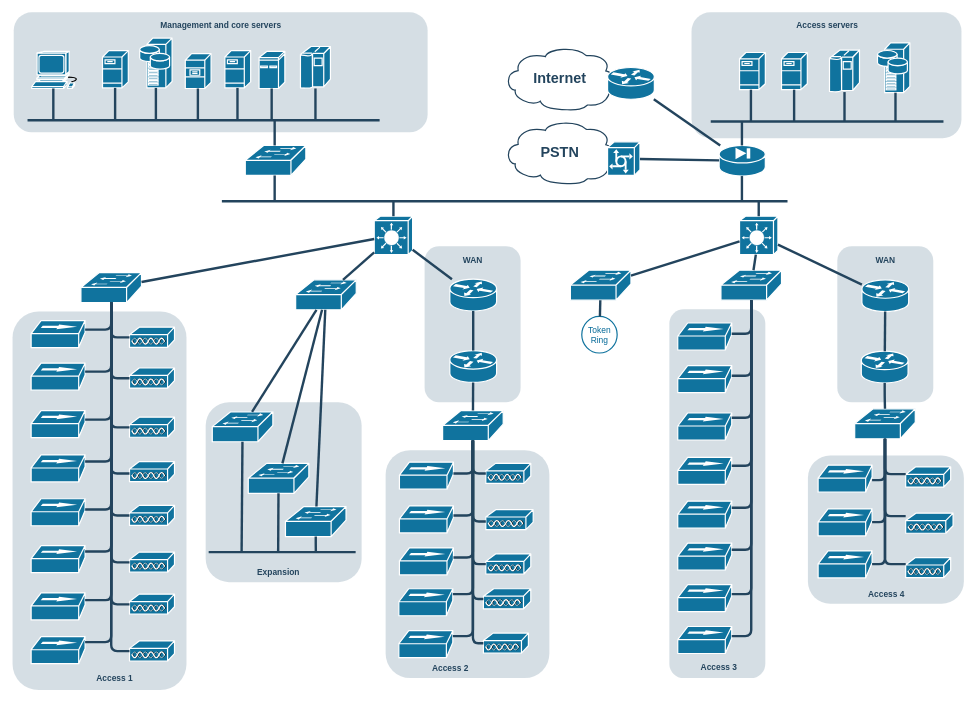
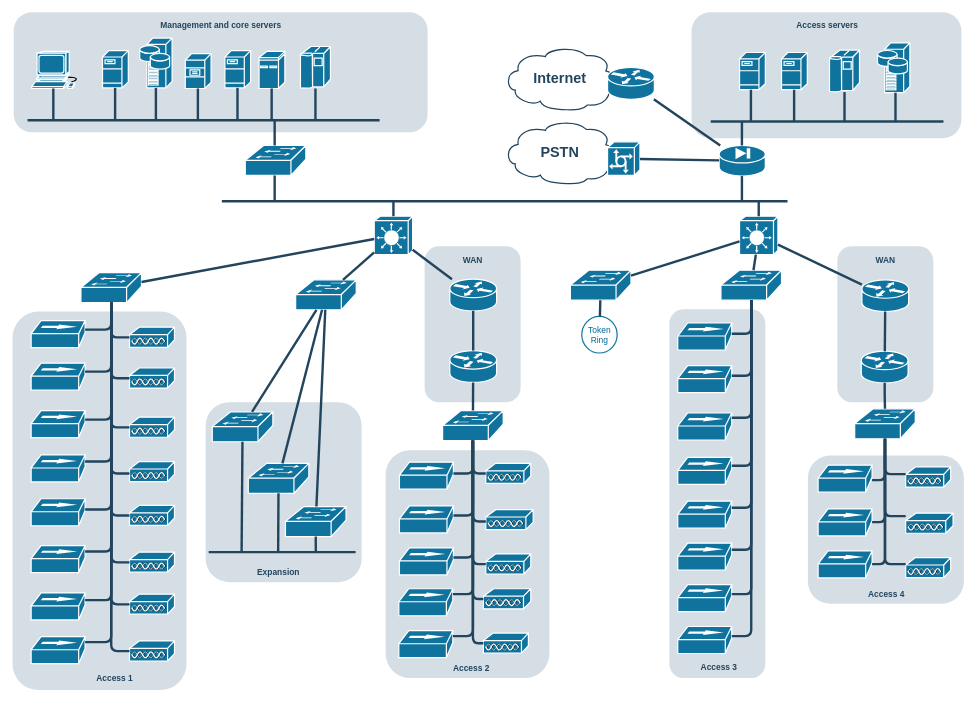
(450, 668) -> (471, 668)
